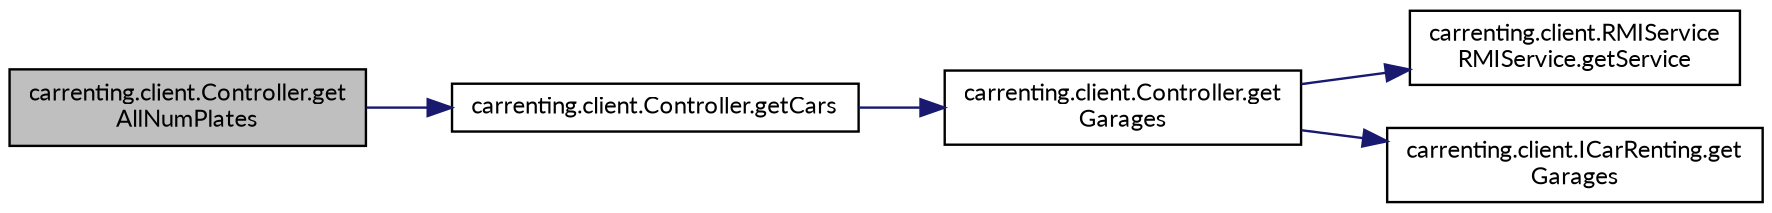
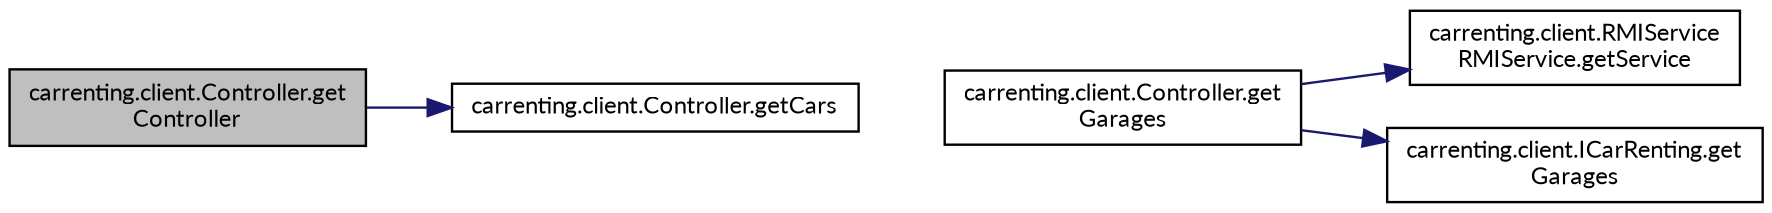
(188, 108) -> (188, 108)
(889, 108) -> none
